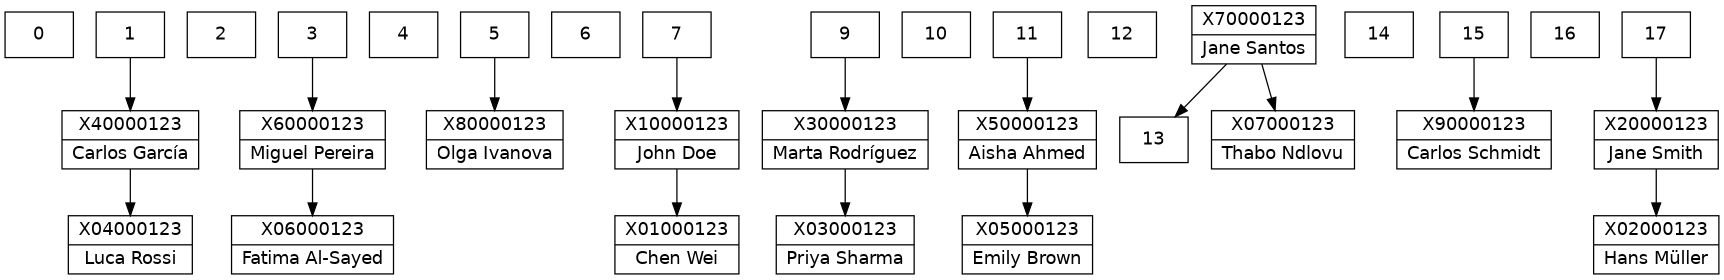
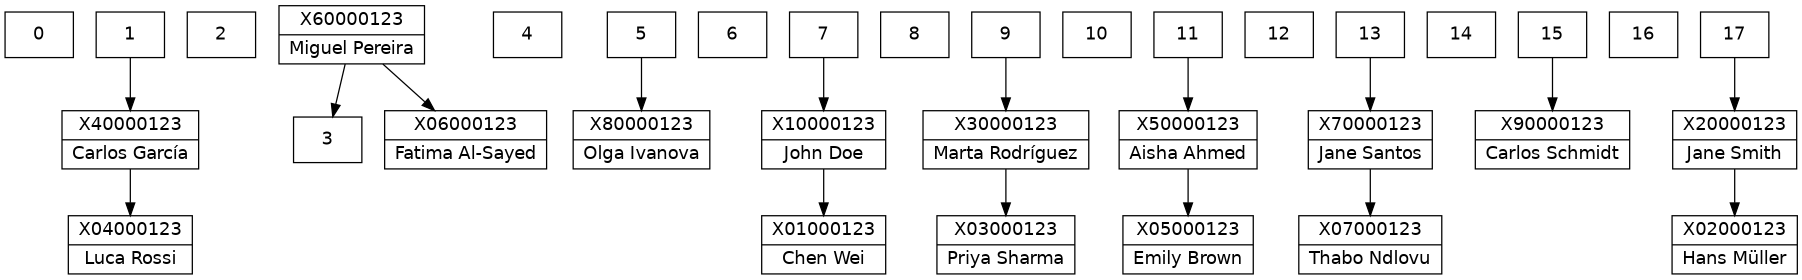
none -> (915, 35)
(313, 78) -> (340, 84)
(1205, 86) -> (1370, 78)
